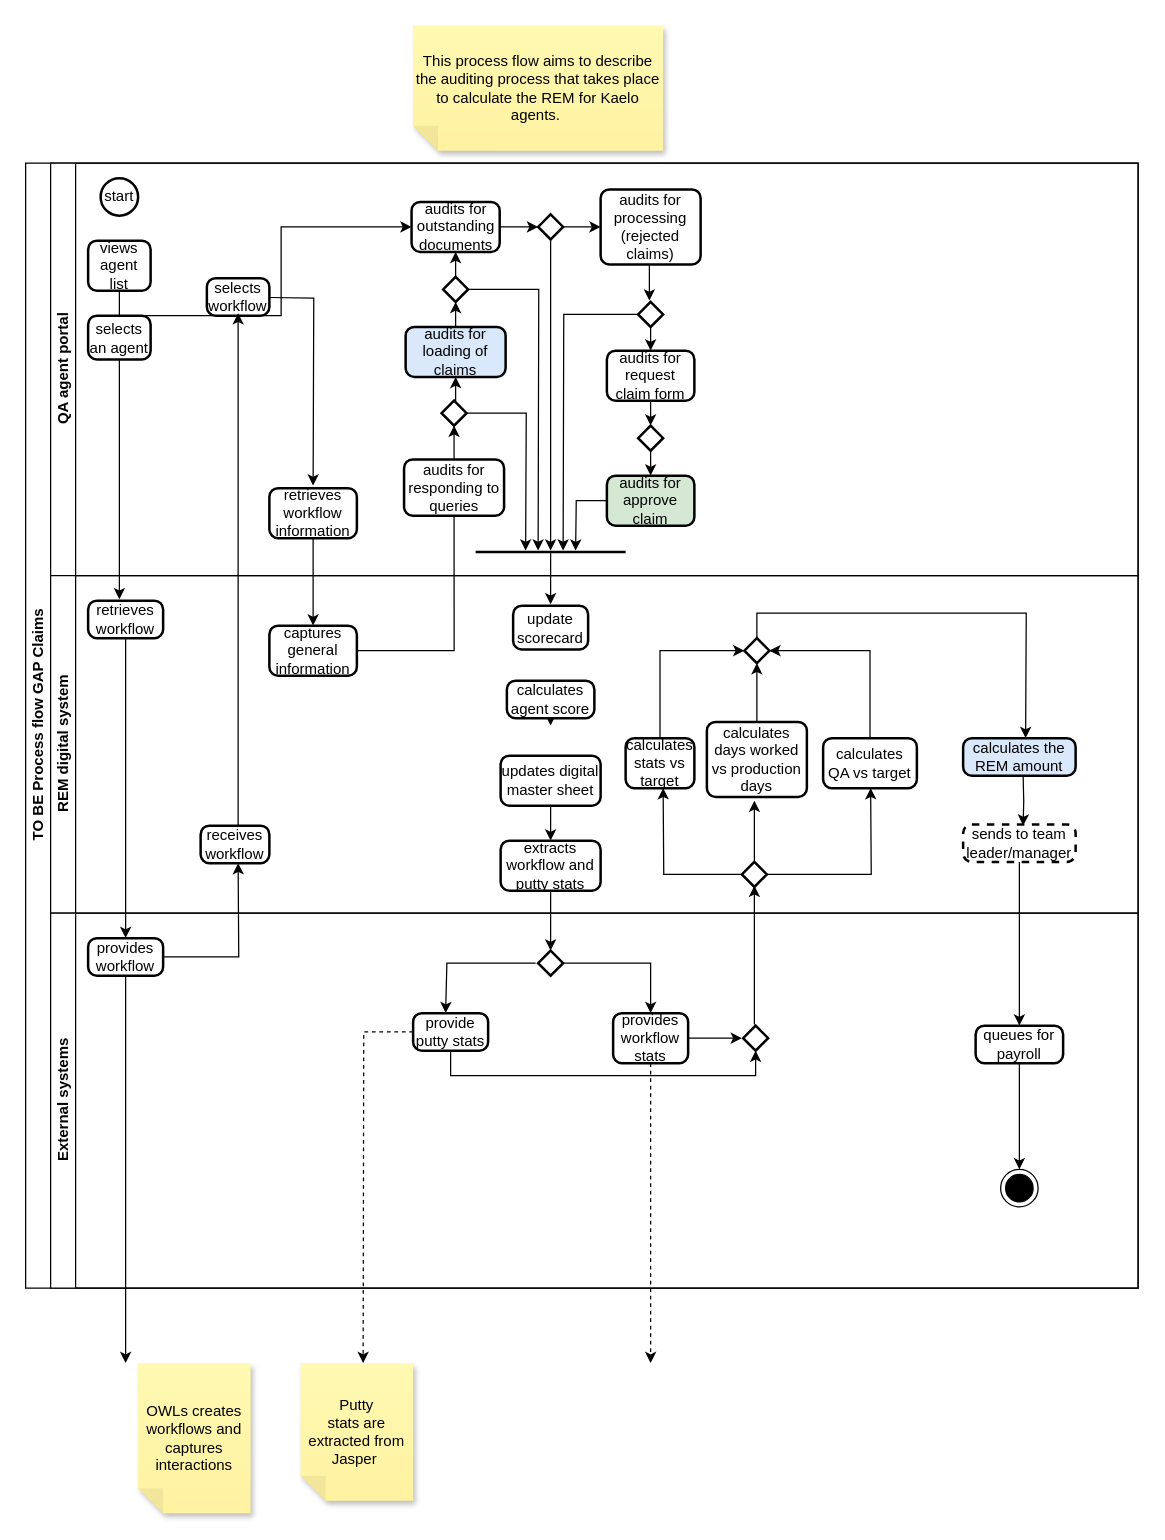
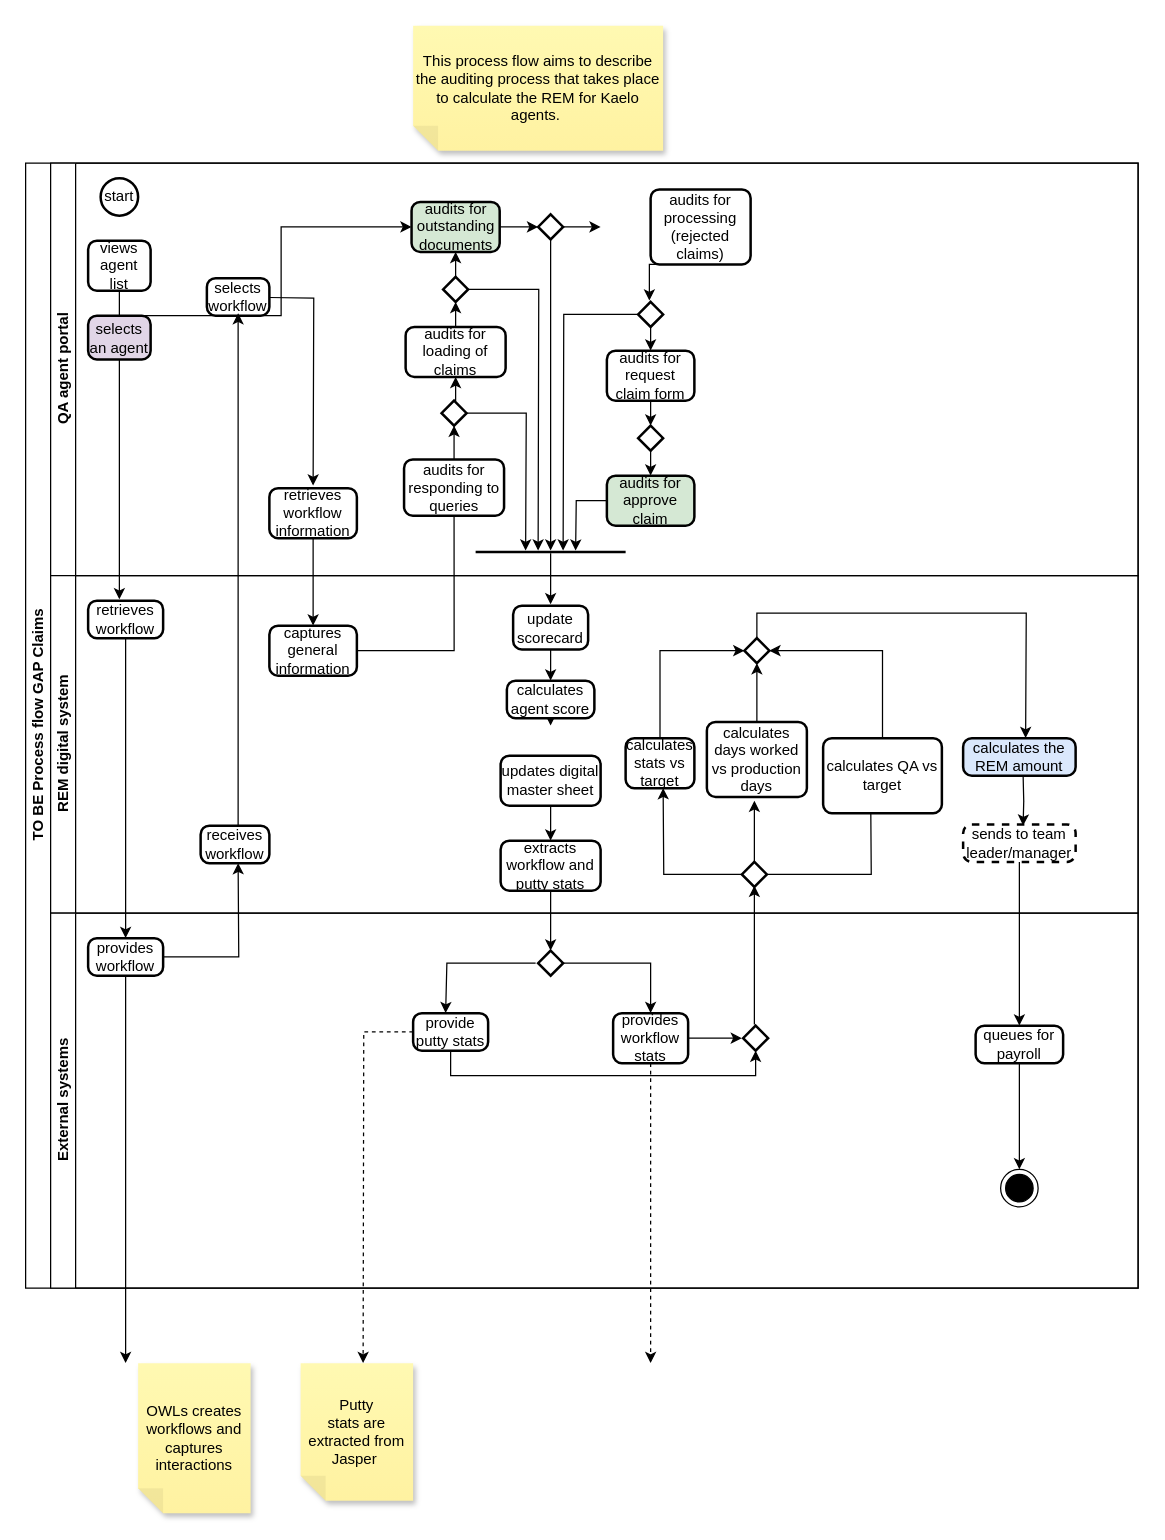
(456, 227) -> (456, 227)
(651, 227) -> (701, 227)
(119, 338) -> (119, 338)
(456, 352) -> (456, 352)
none -> (551, 669)
(870, 763) -> (883, 776)
